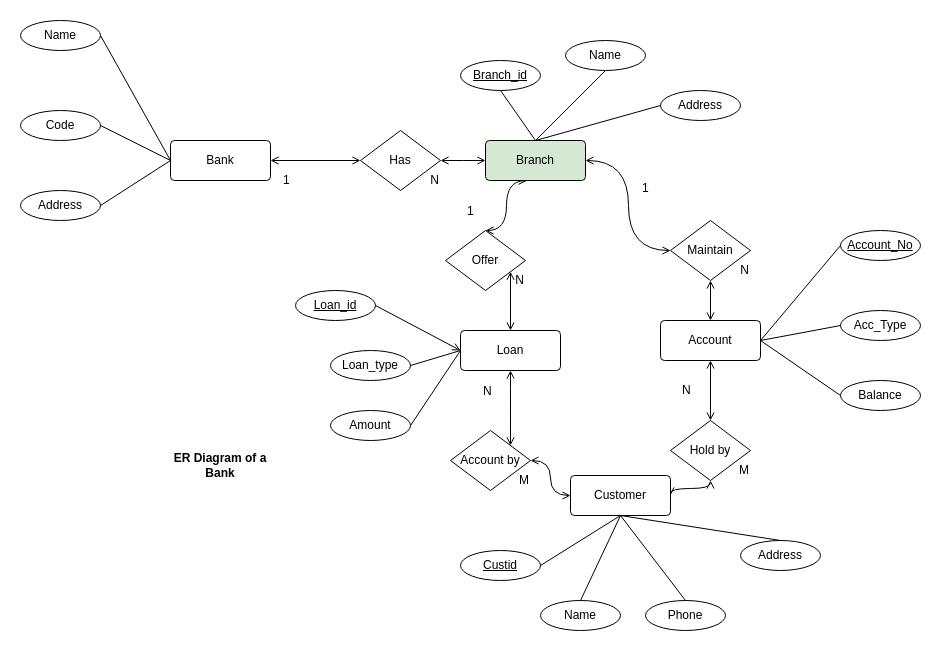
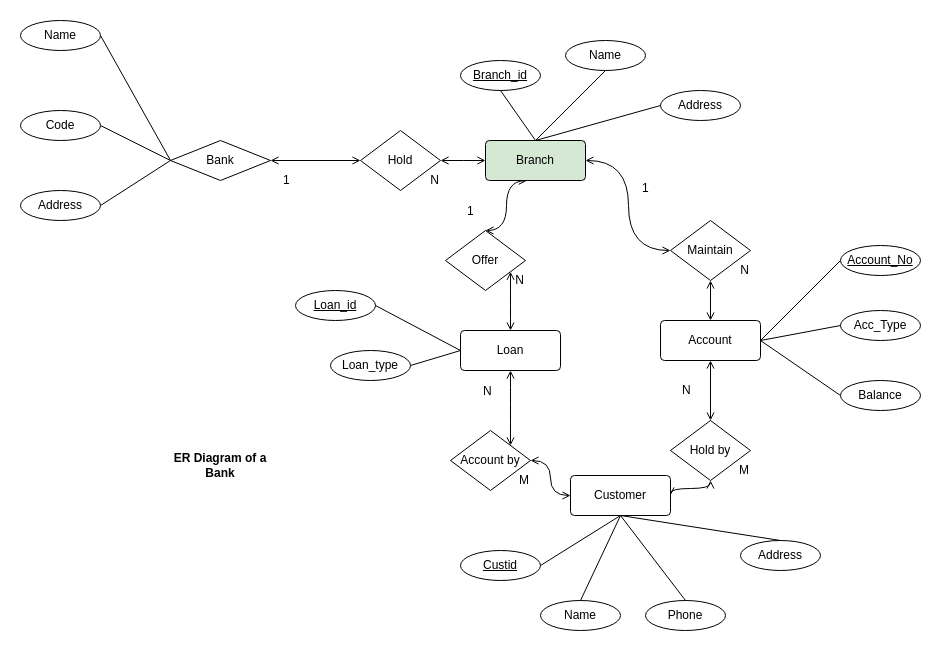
(221, 161) -> (221, 161)
(401, 161) -> (401, 161)
(881, 246) -> (881, 261)
(455, 348) -> (455, 348)
(435, 389) -> none
(371, 426) -> none
